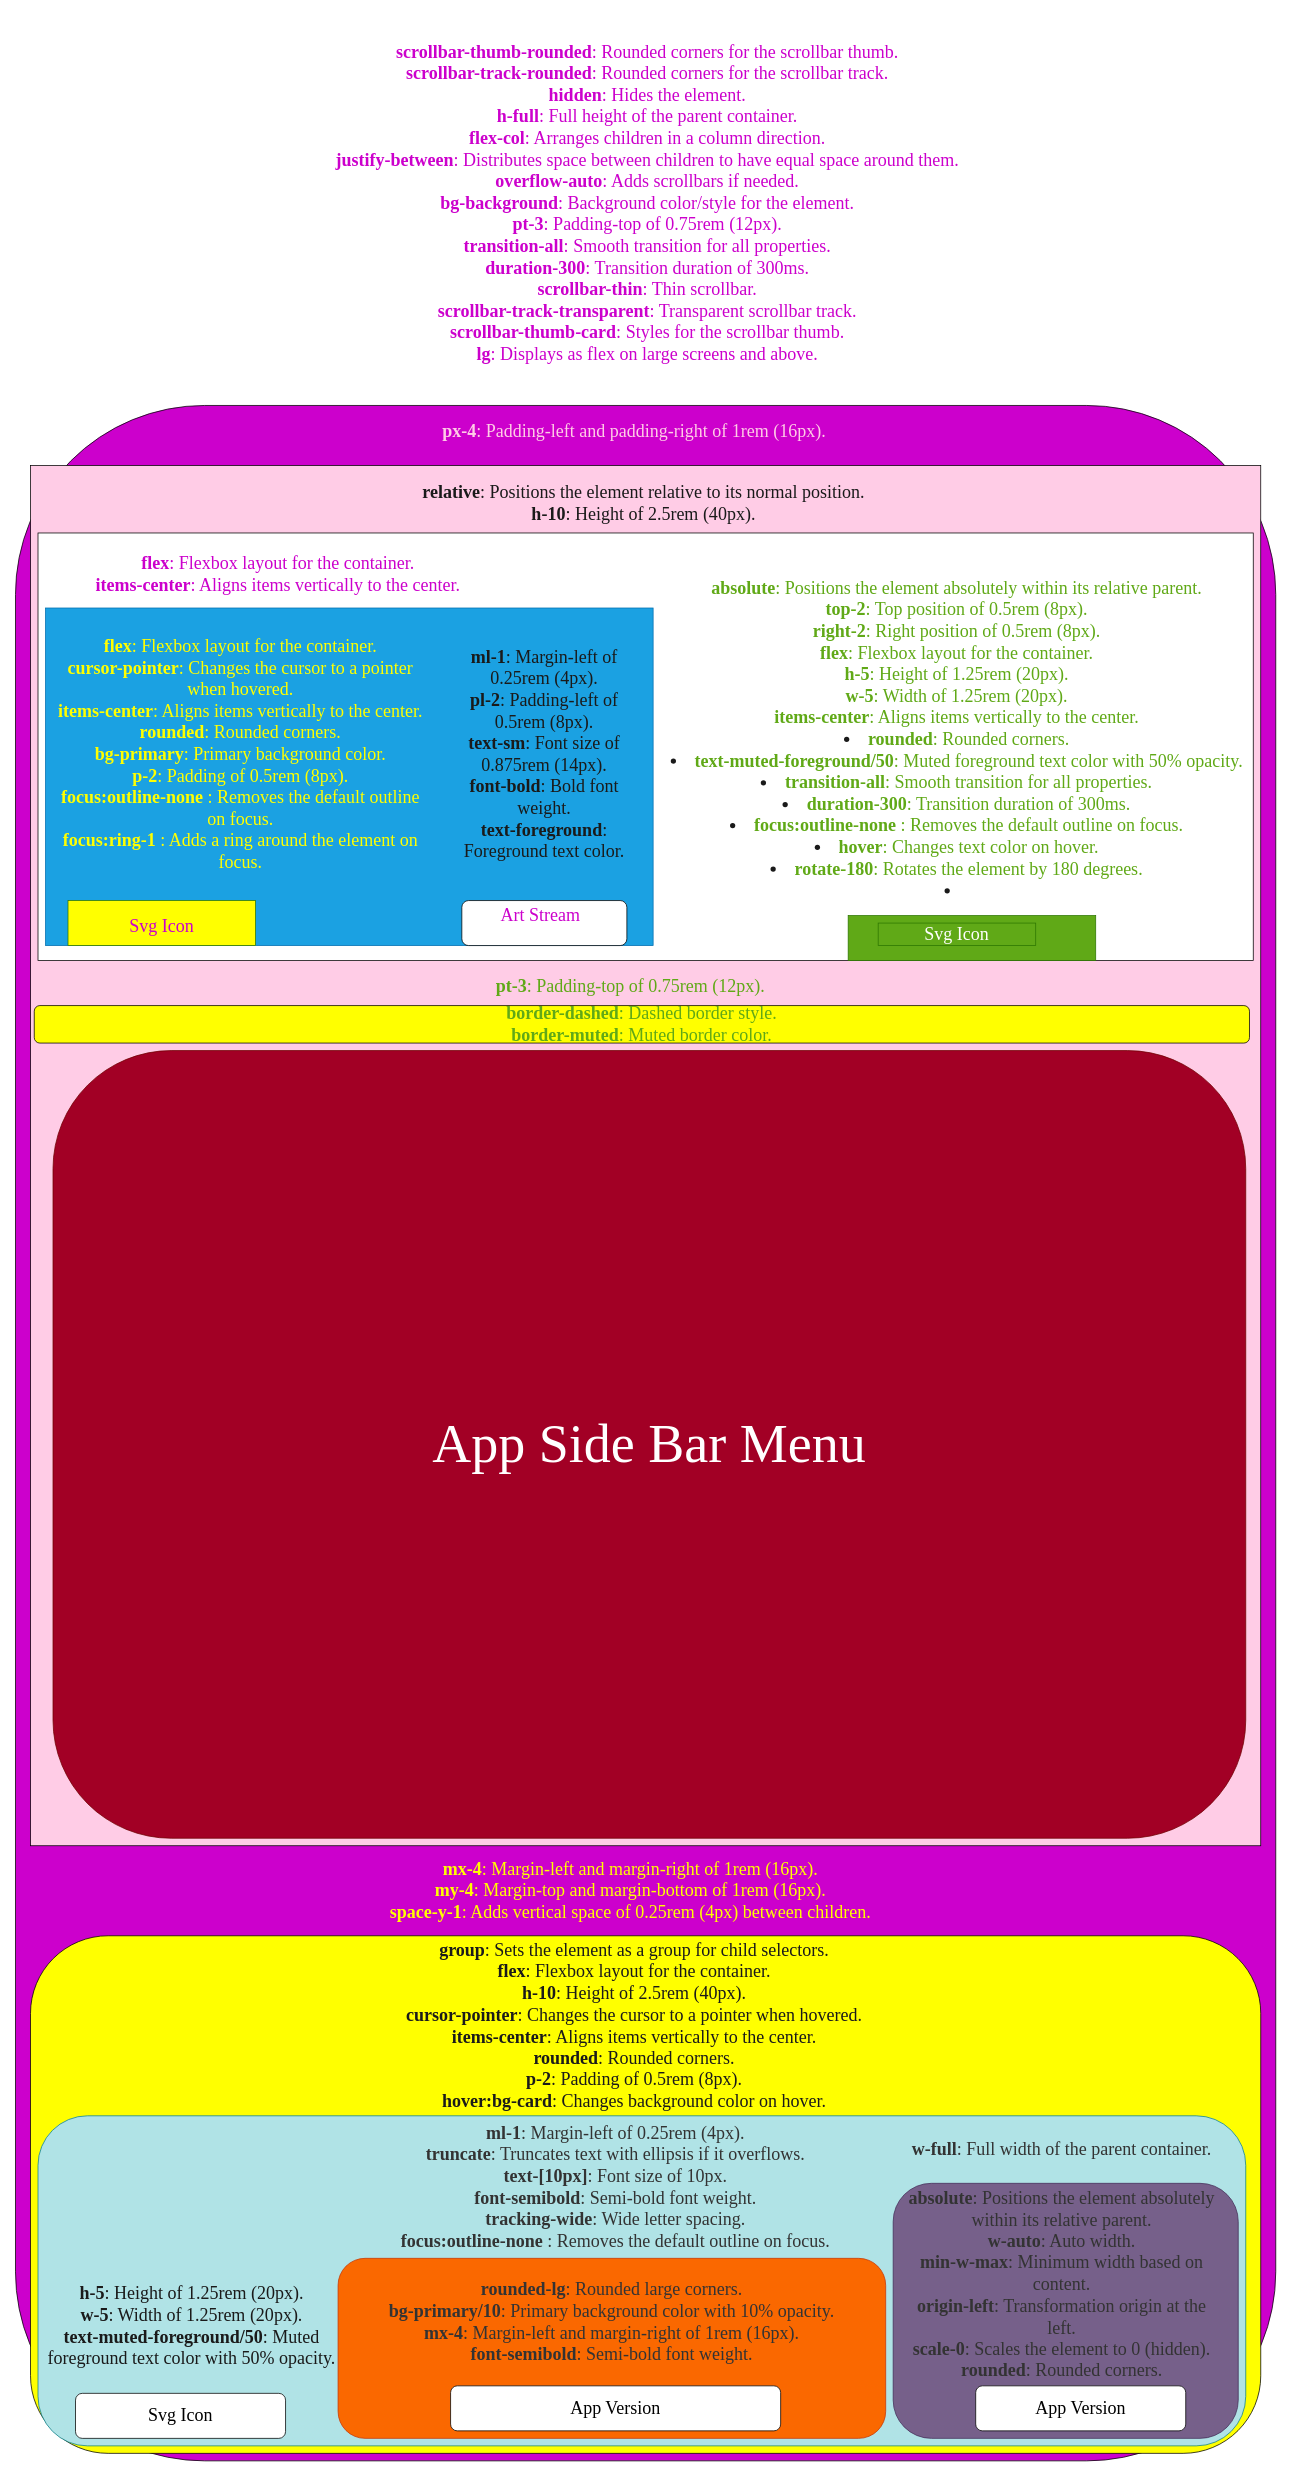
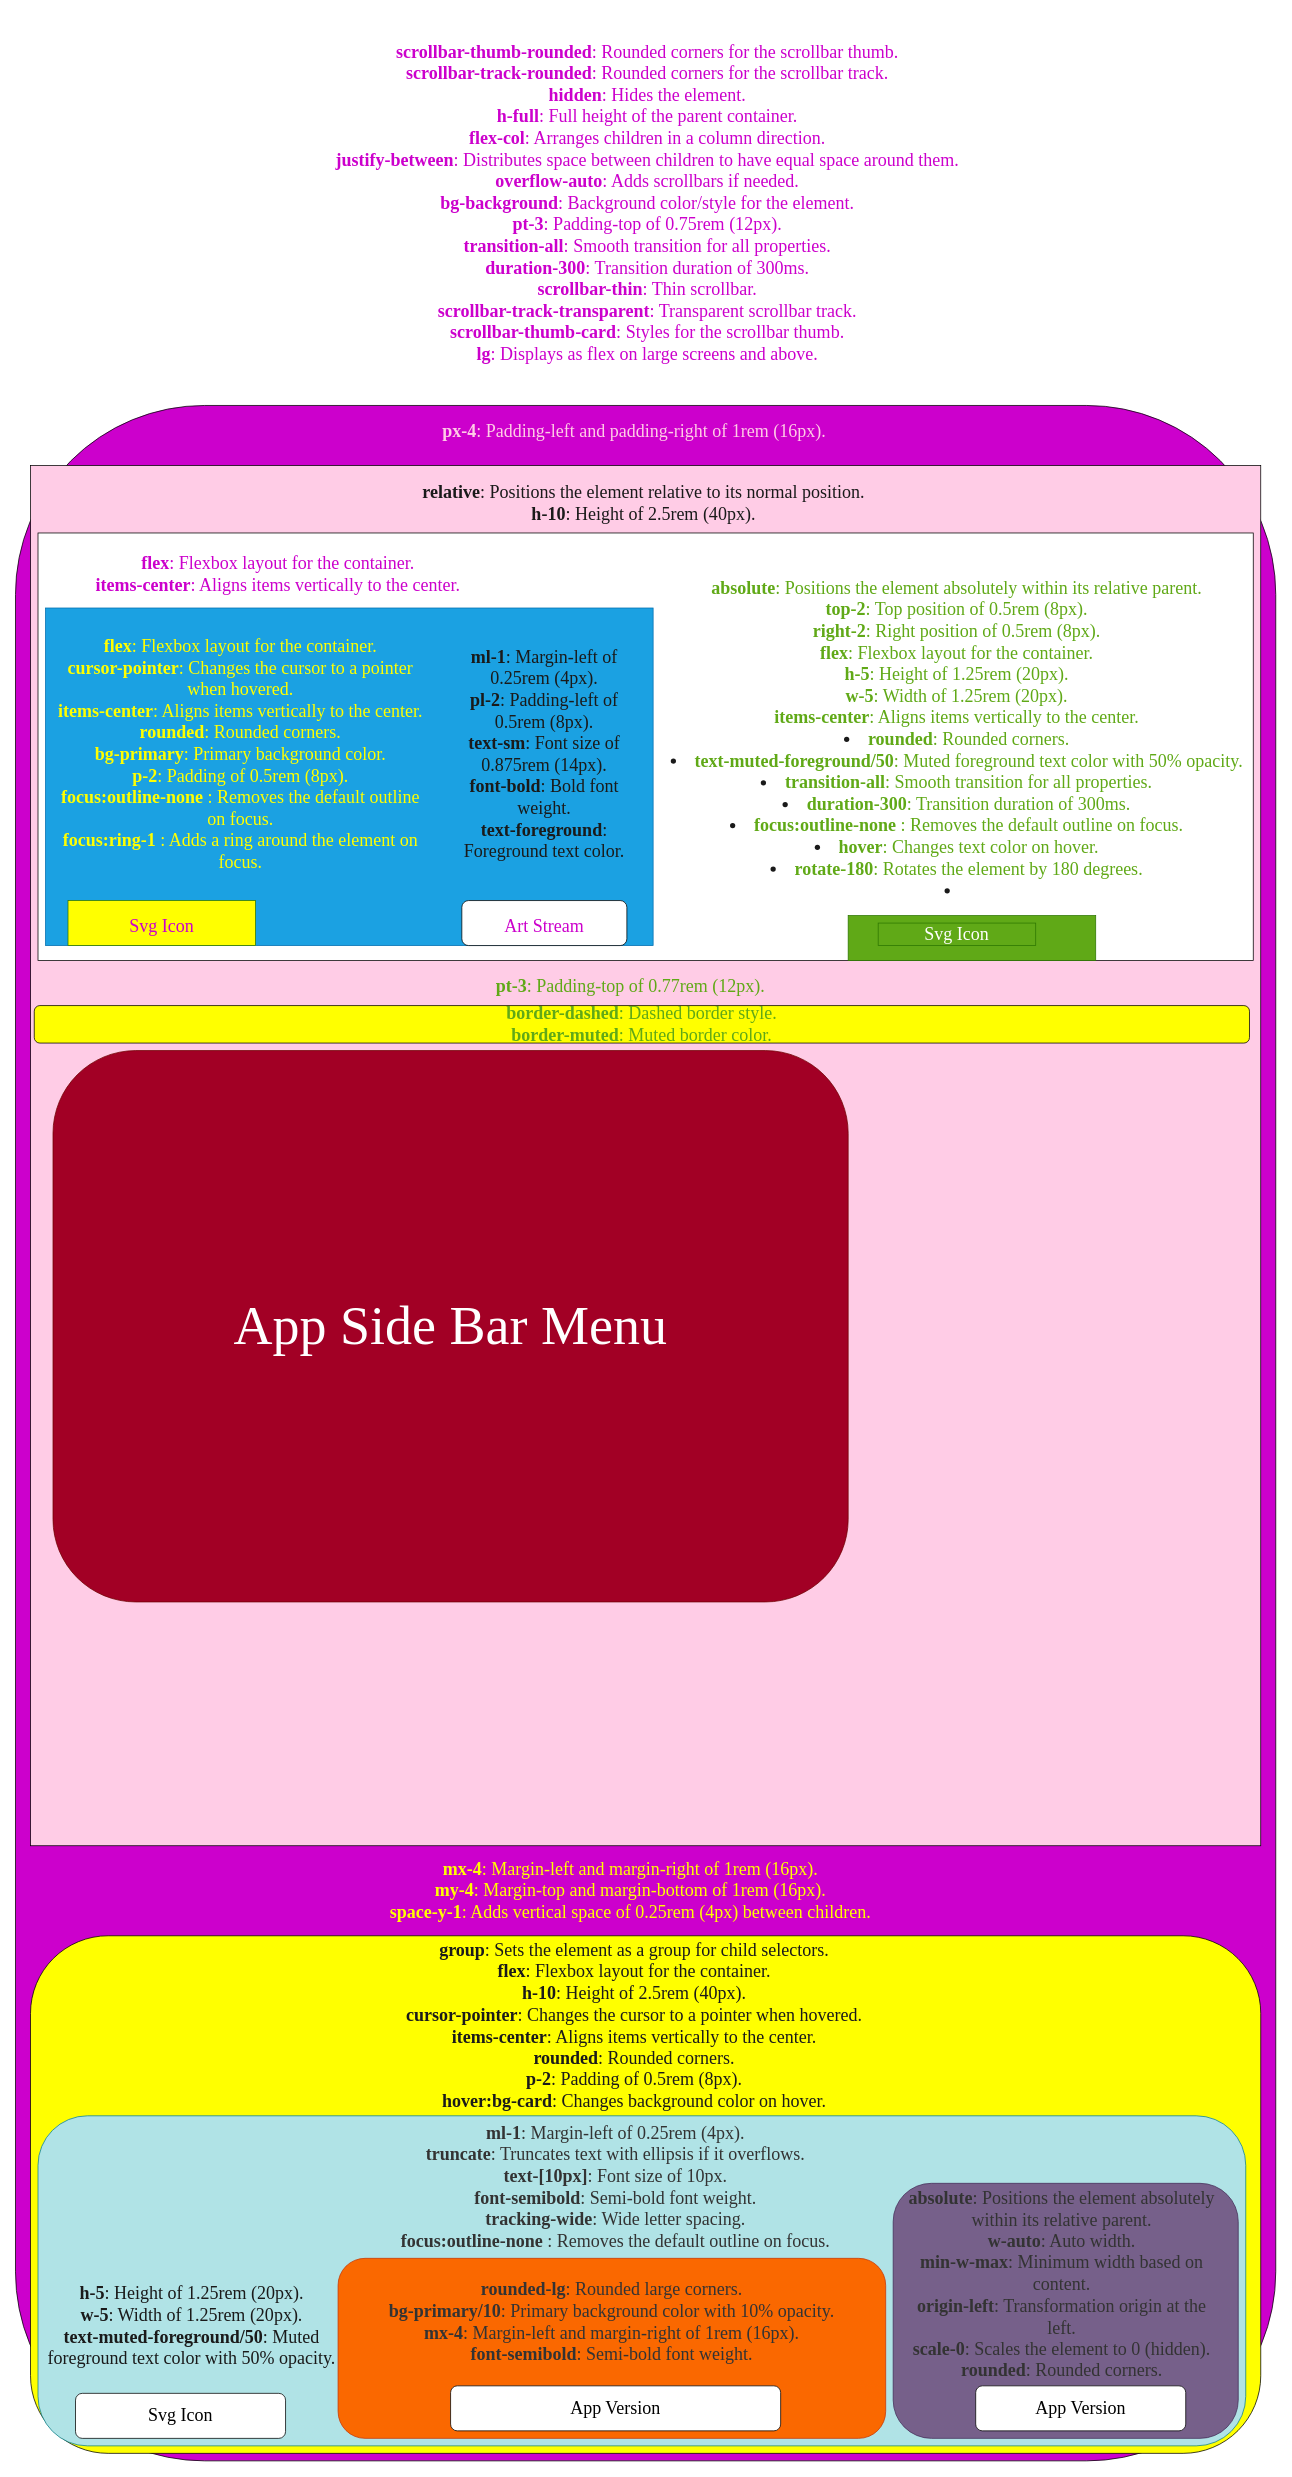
(540, 915) -> (544, 927)
(630, 987) -> (630, 987)
(649, 1444) -> (450, 1326)
(1062, 2149) -> none
